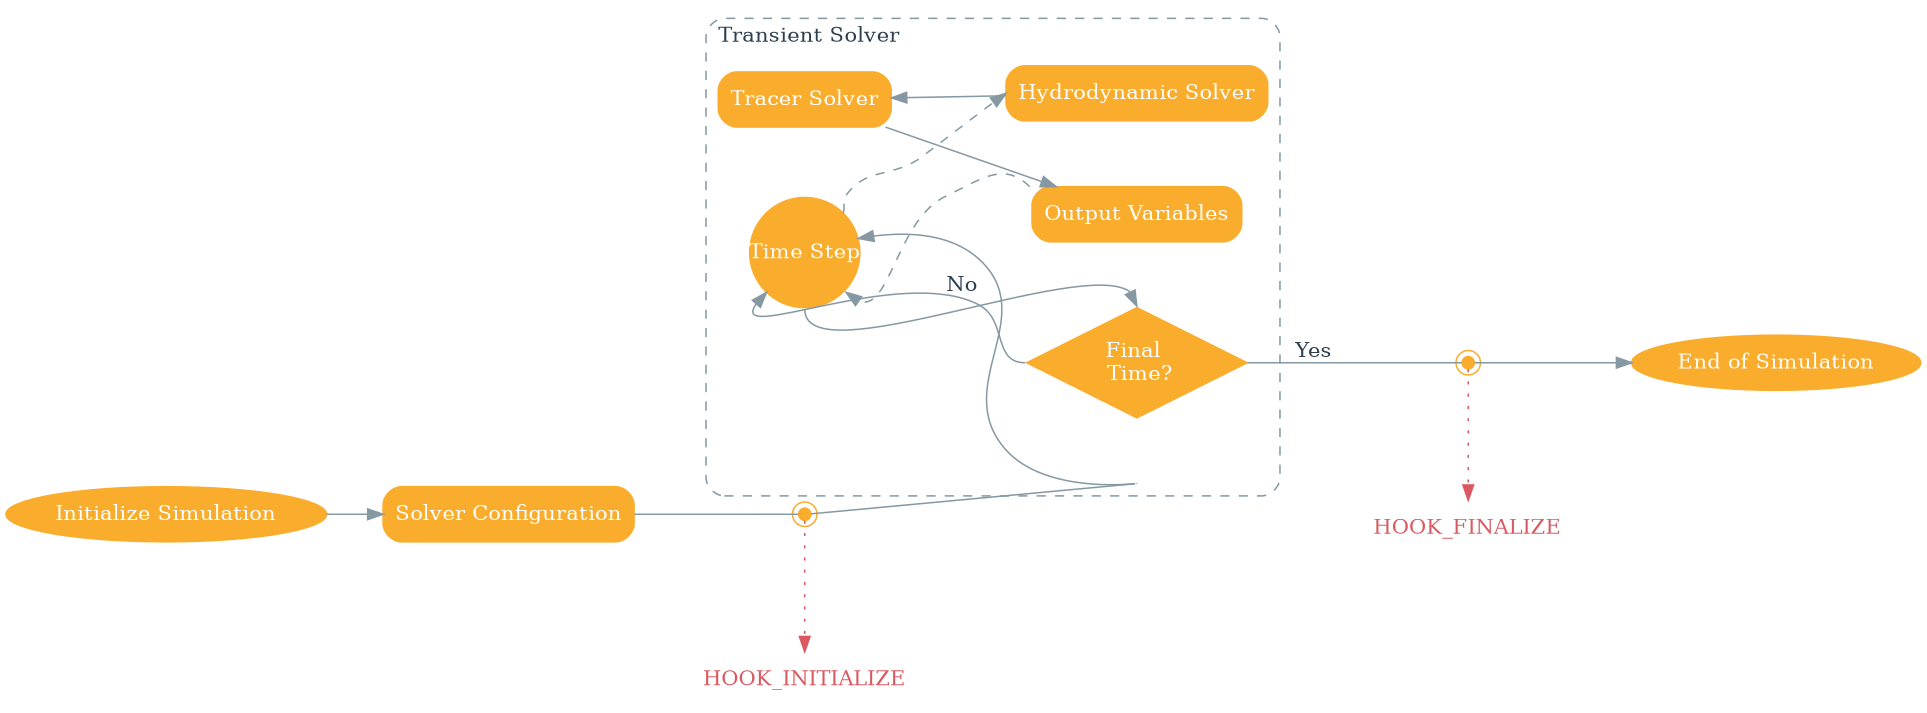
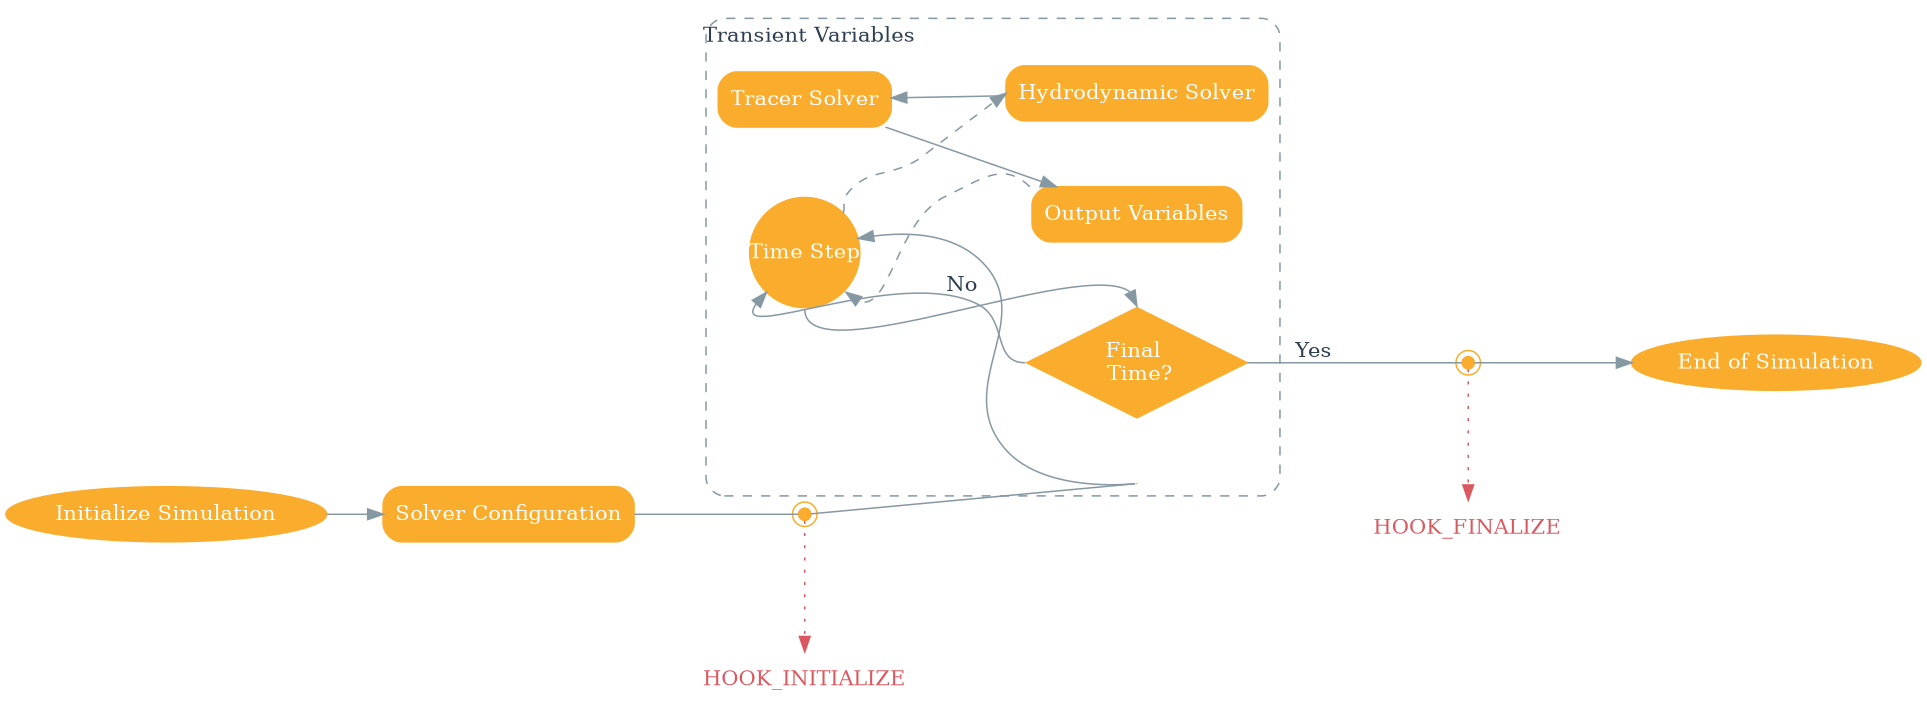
(809, 36) -> (809, 36)
